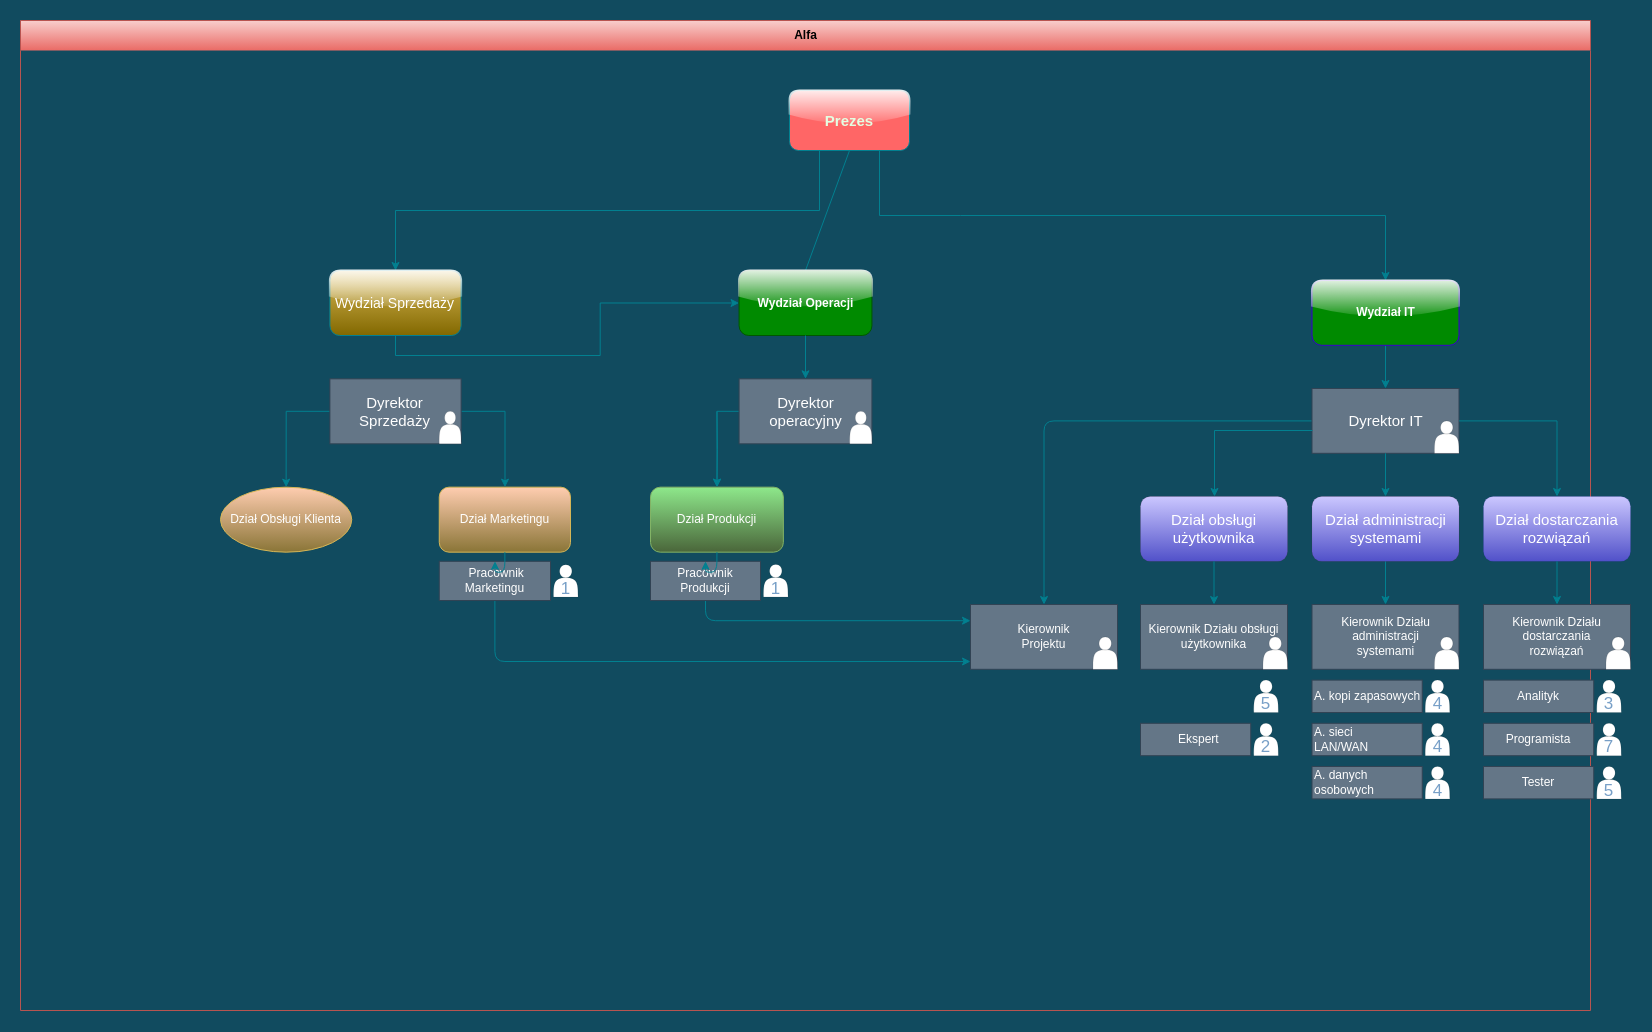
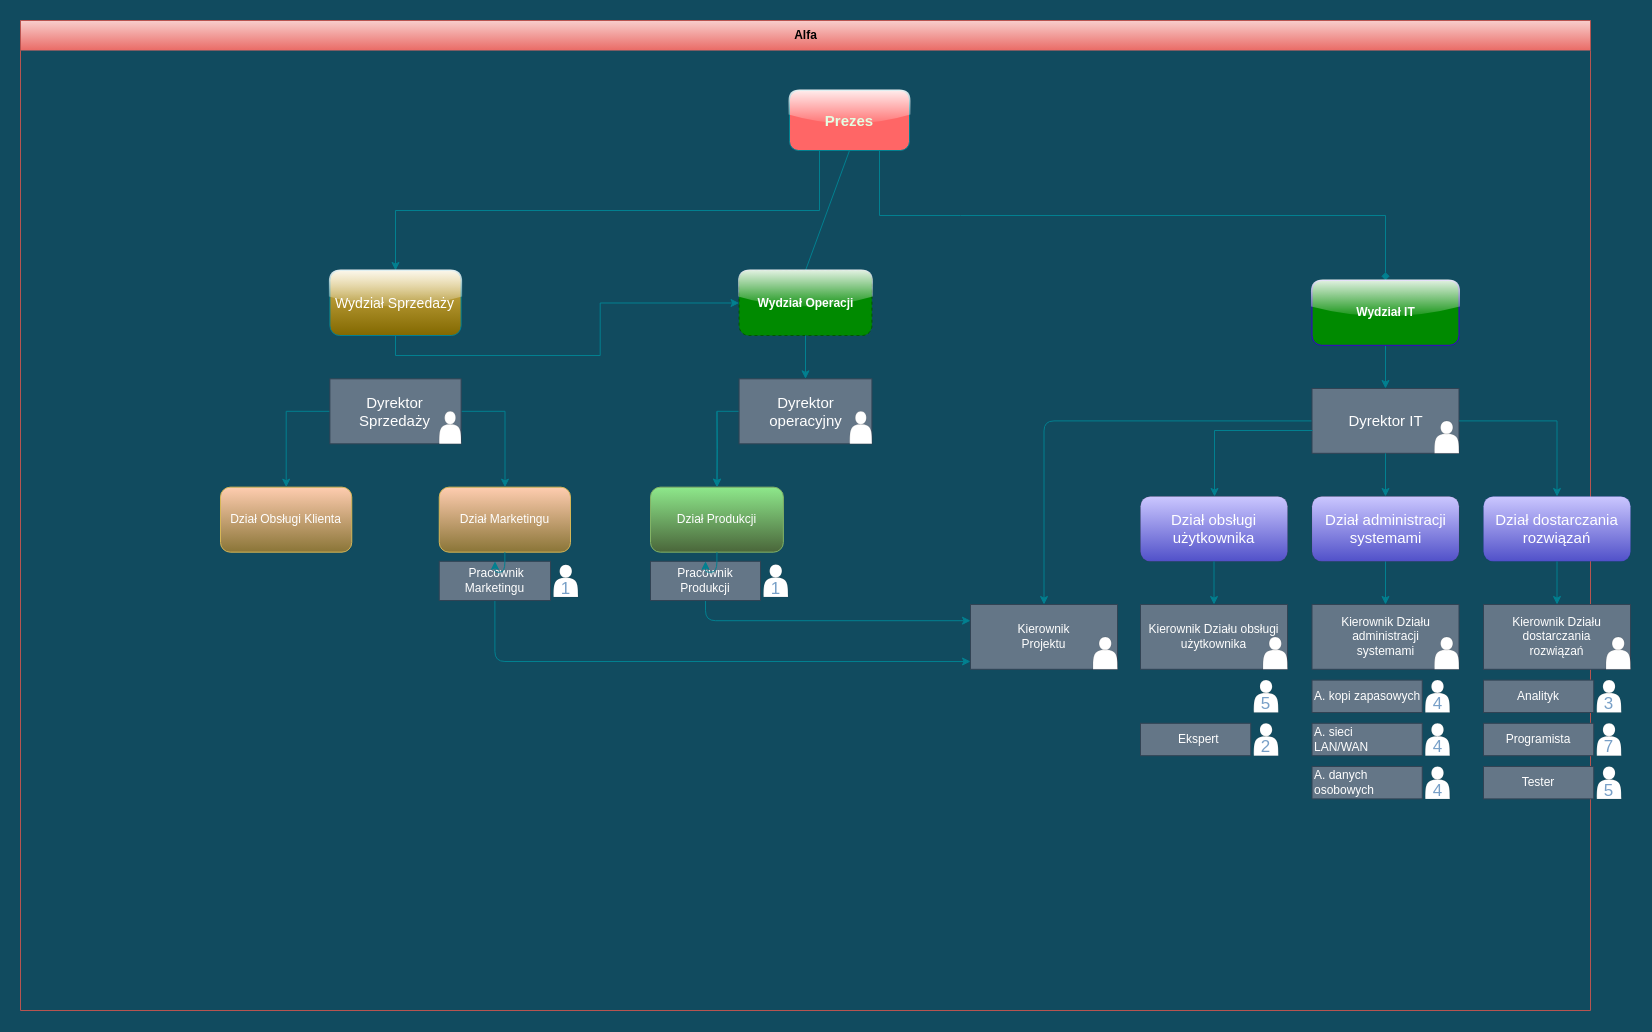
(1386, 272) -> (1386, 271)
(805, 303) -> (805, 303)
(286, 520) -> (286, 520)
